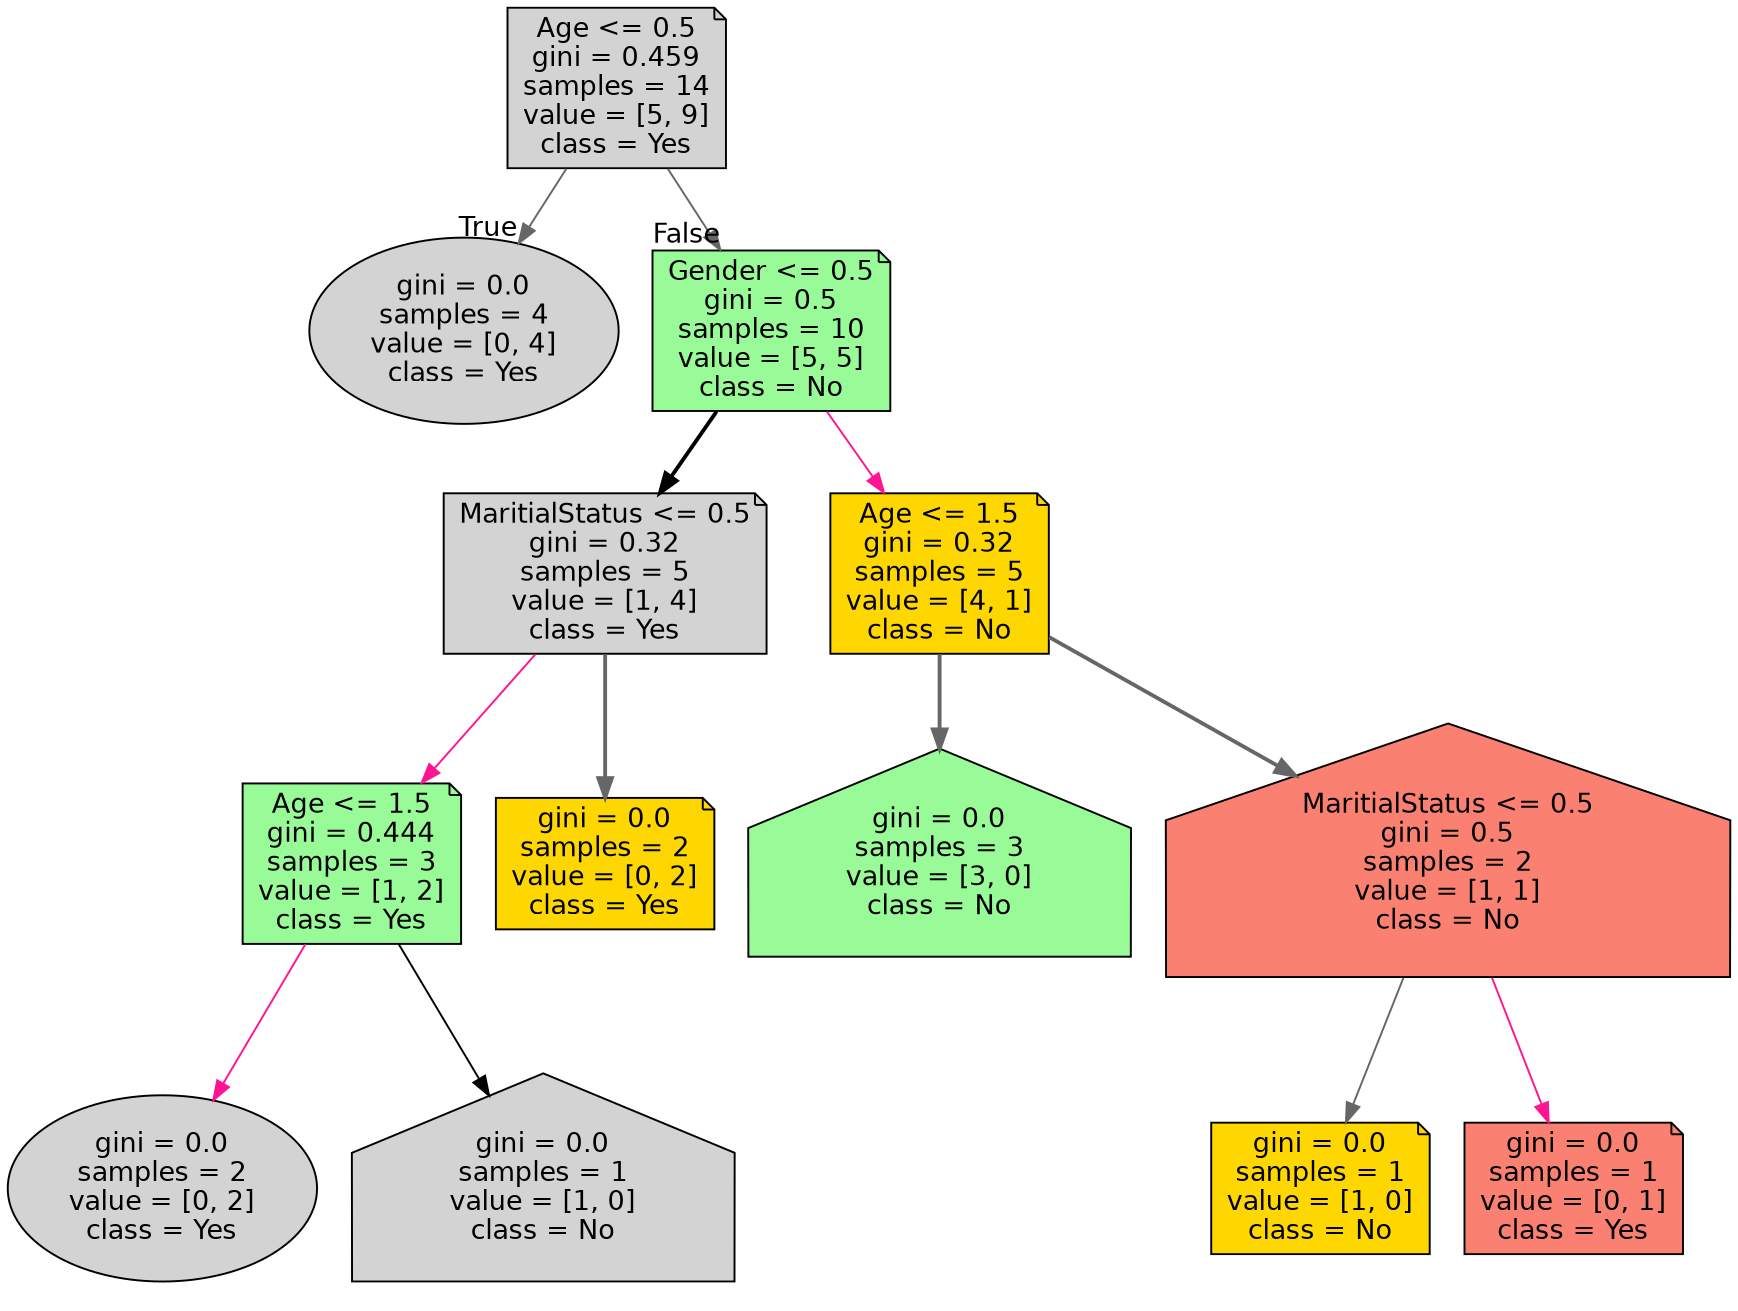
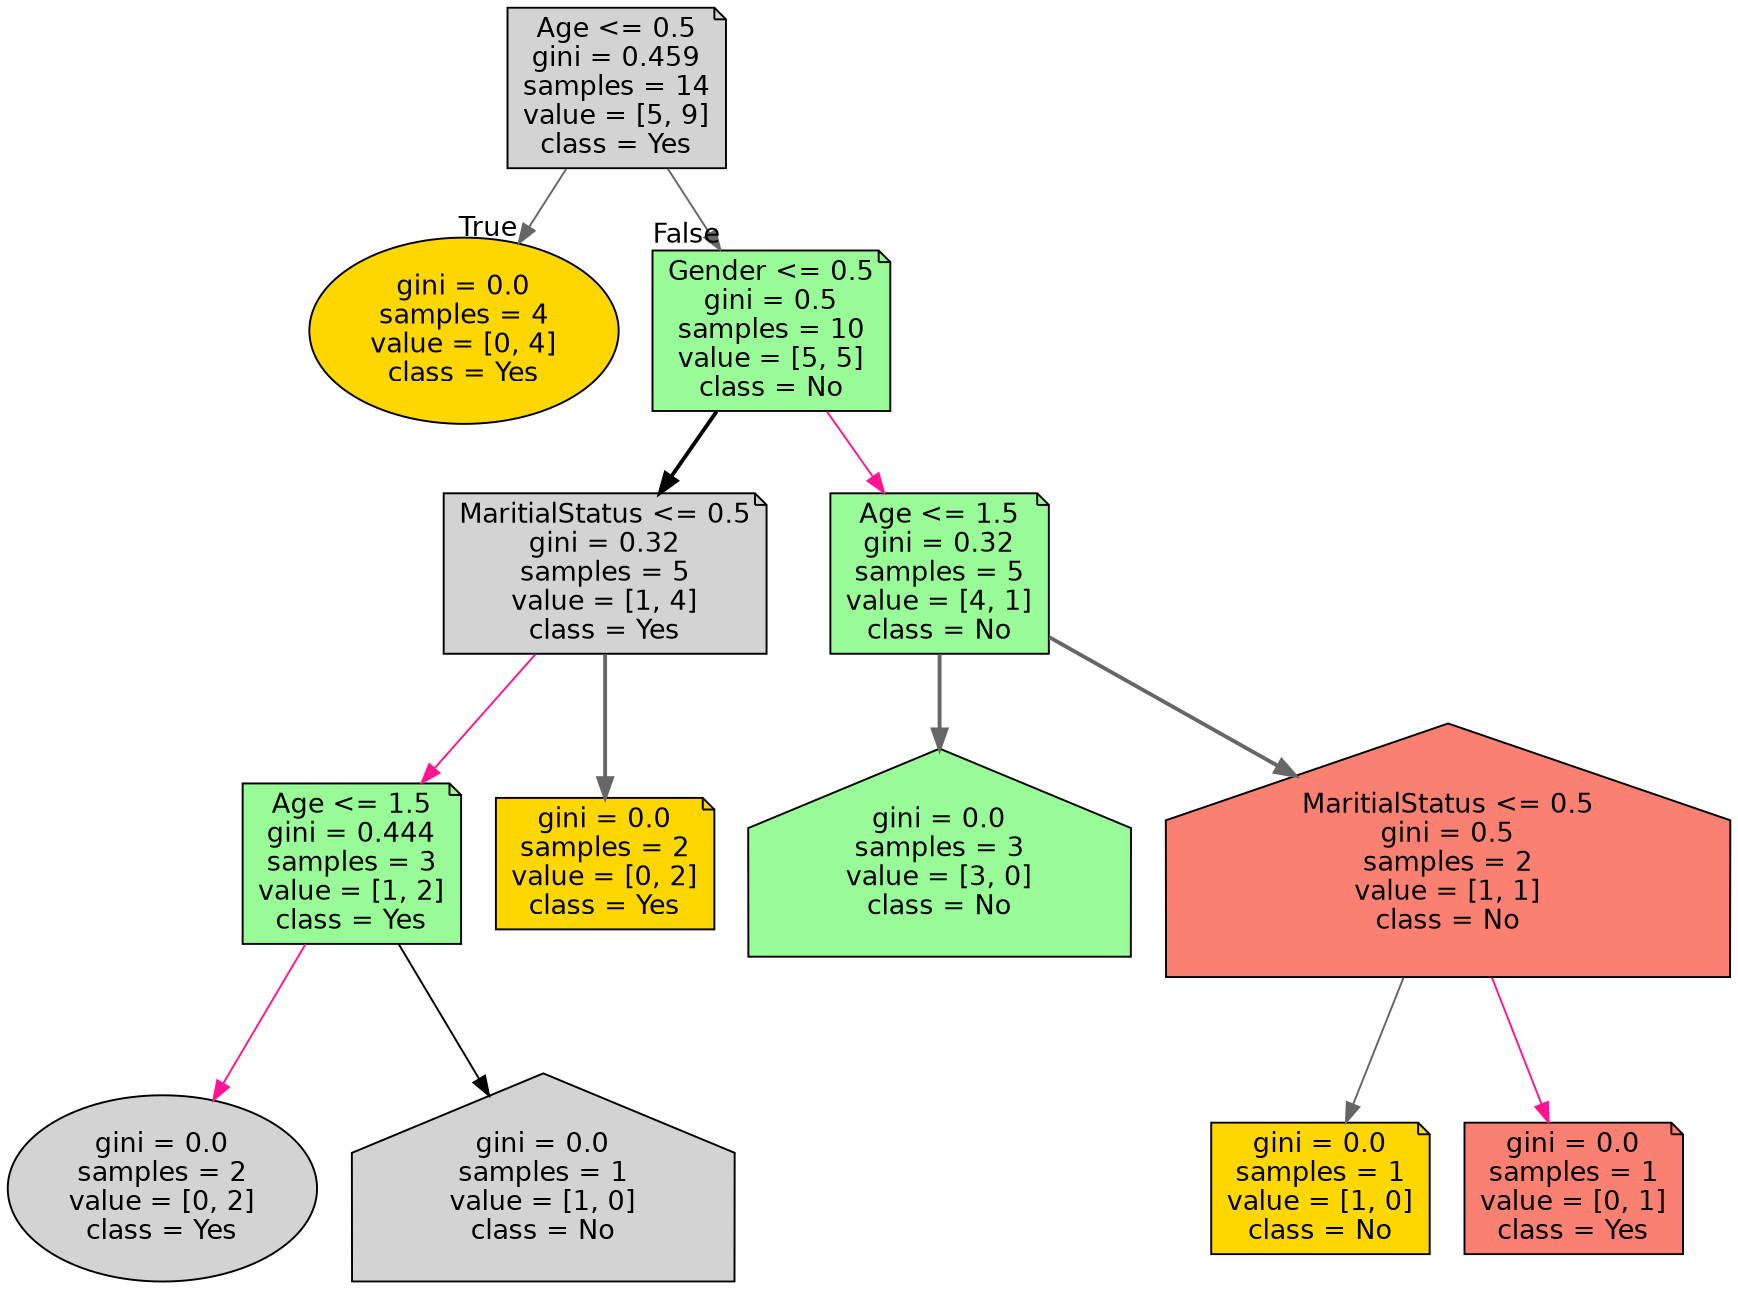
(464, 331) -> (464, 331)
(940, 574) -> (940, 574)
